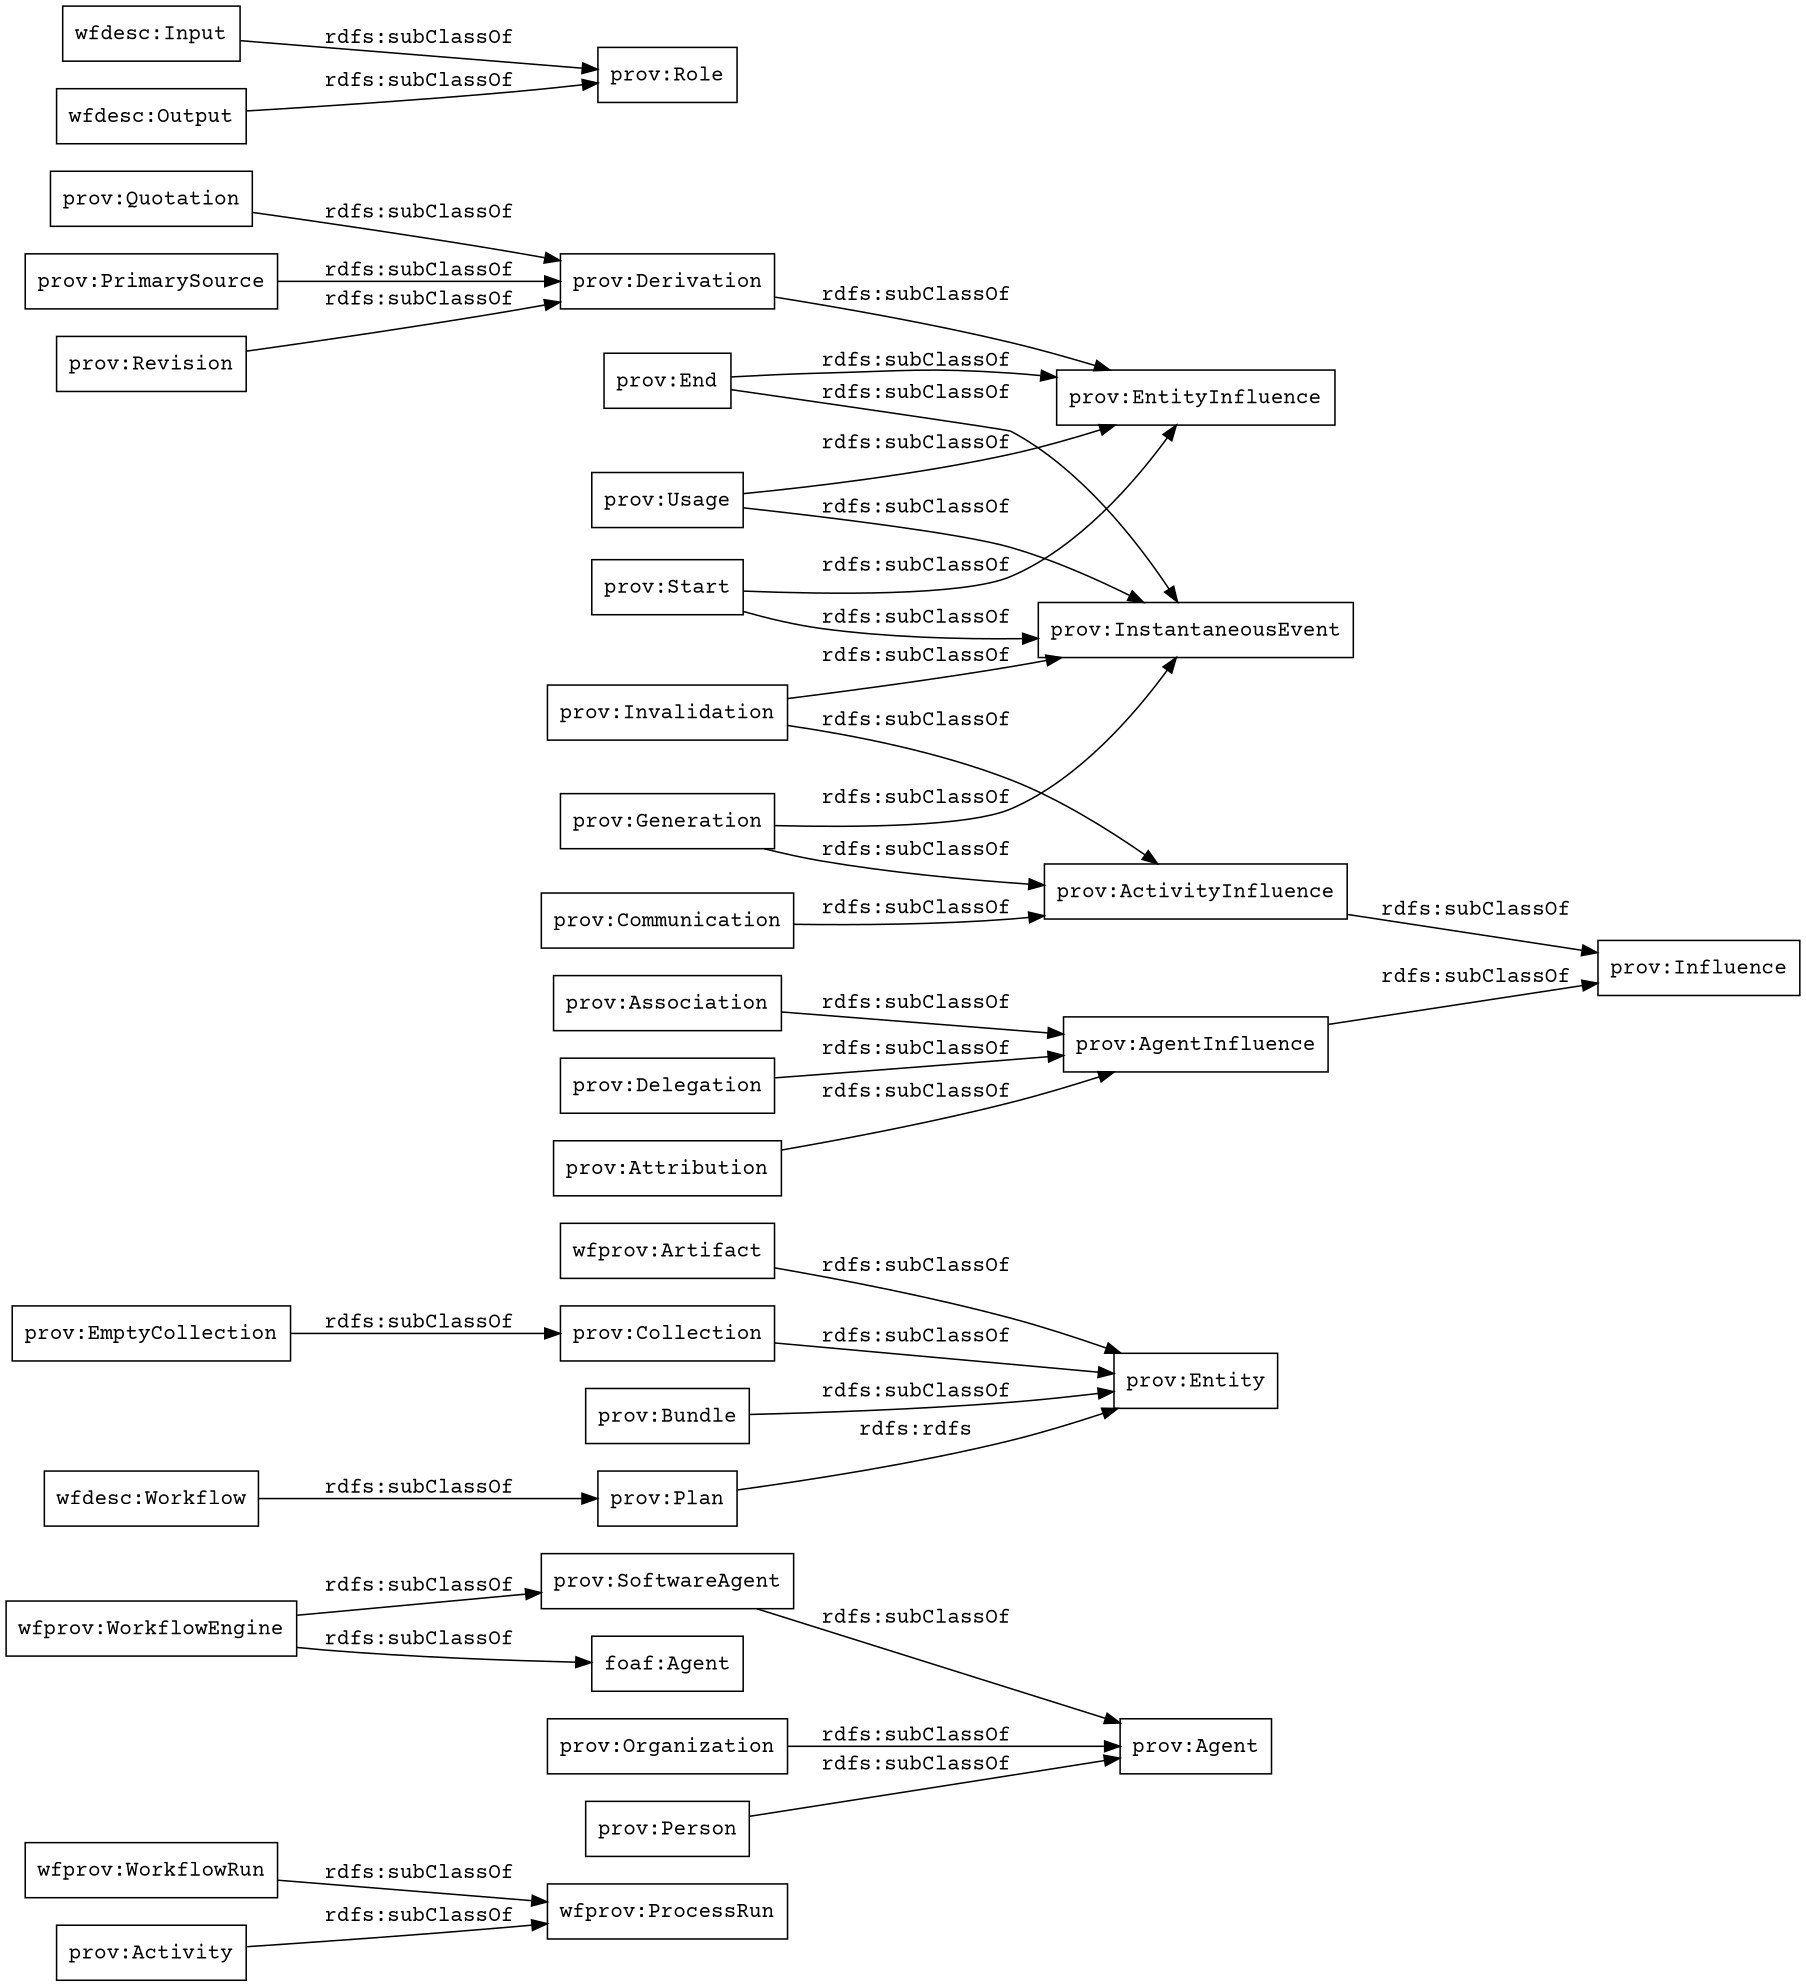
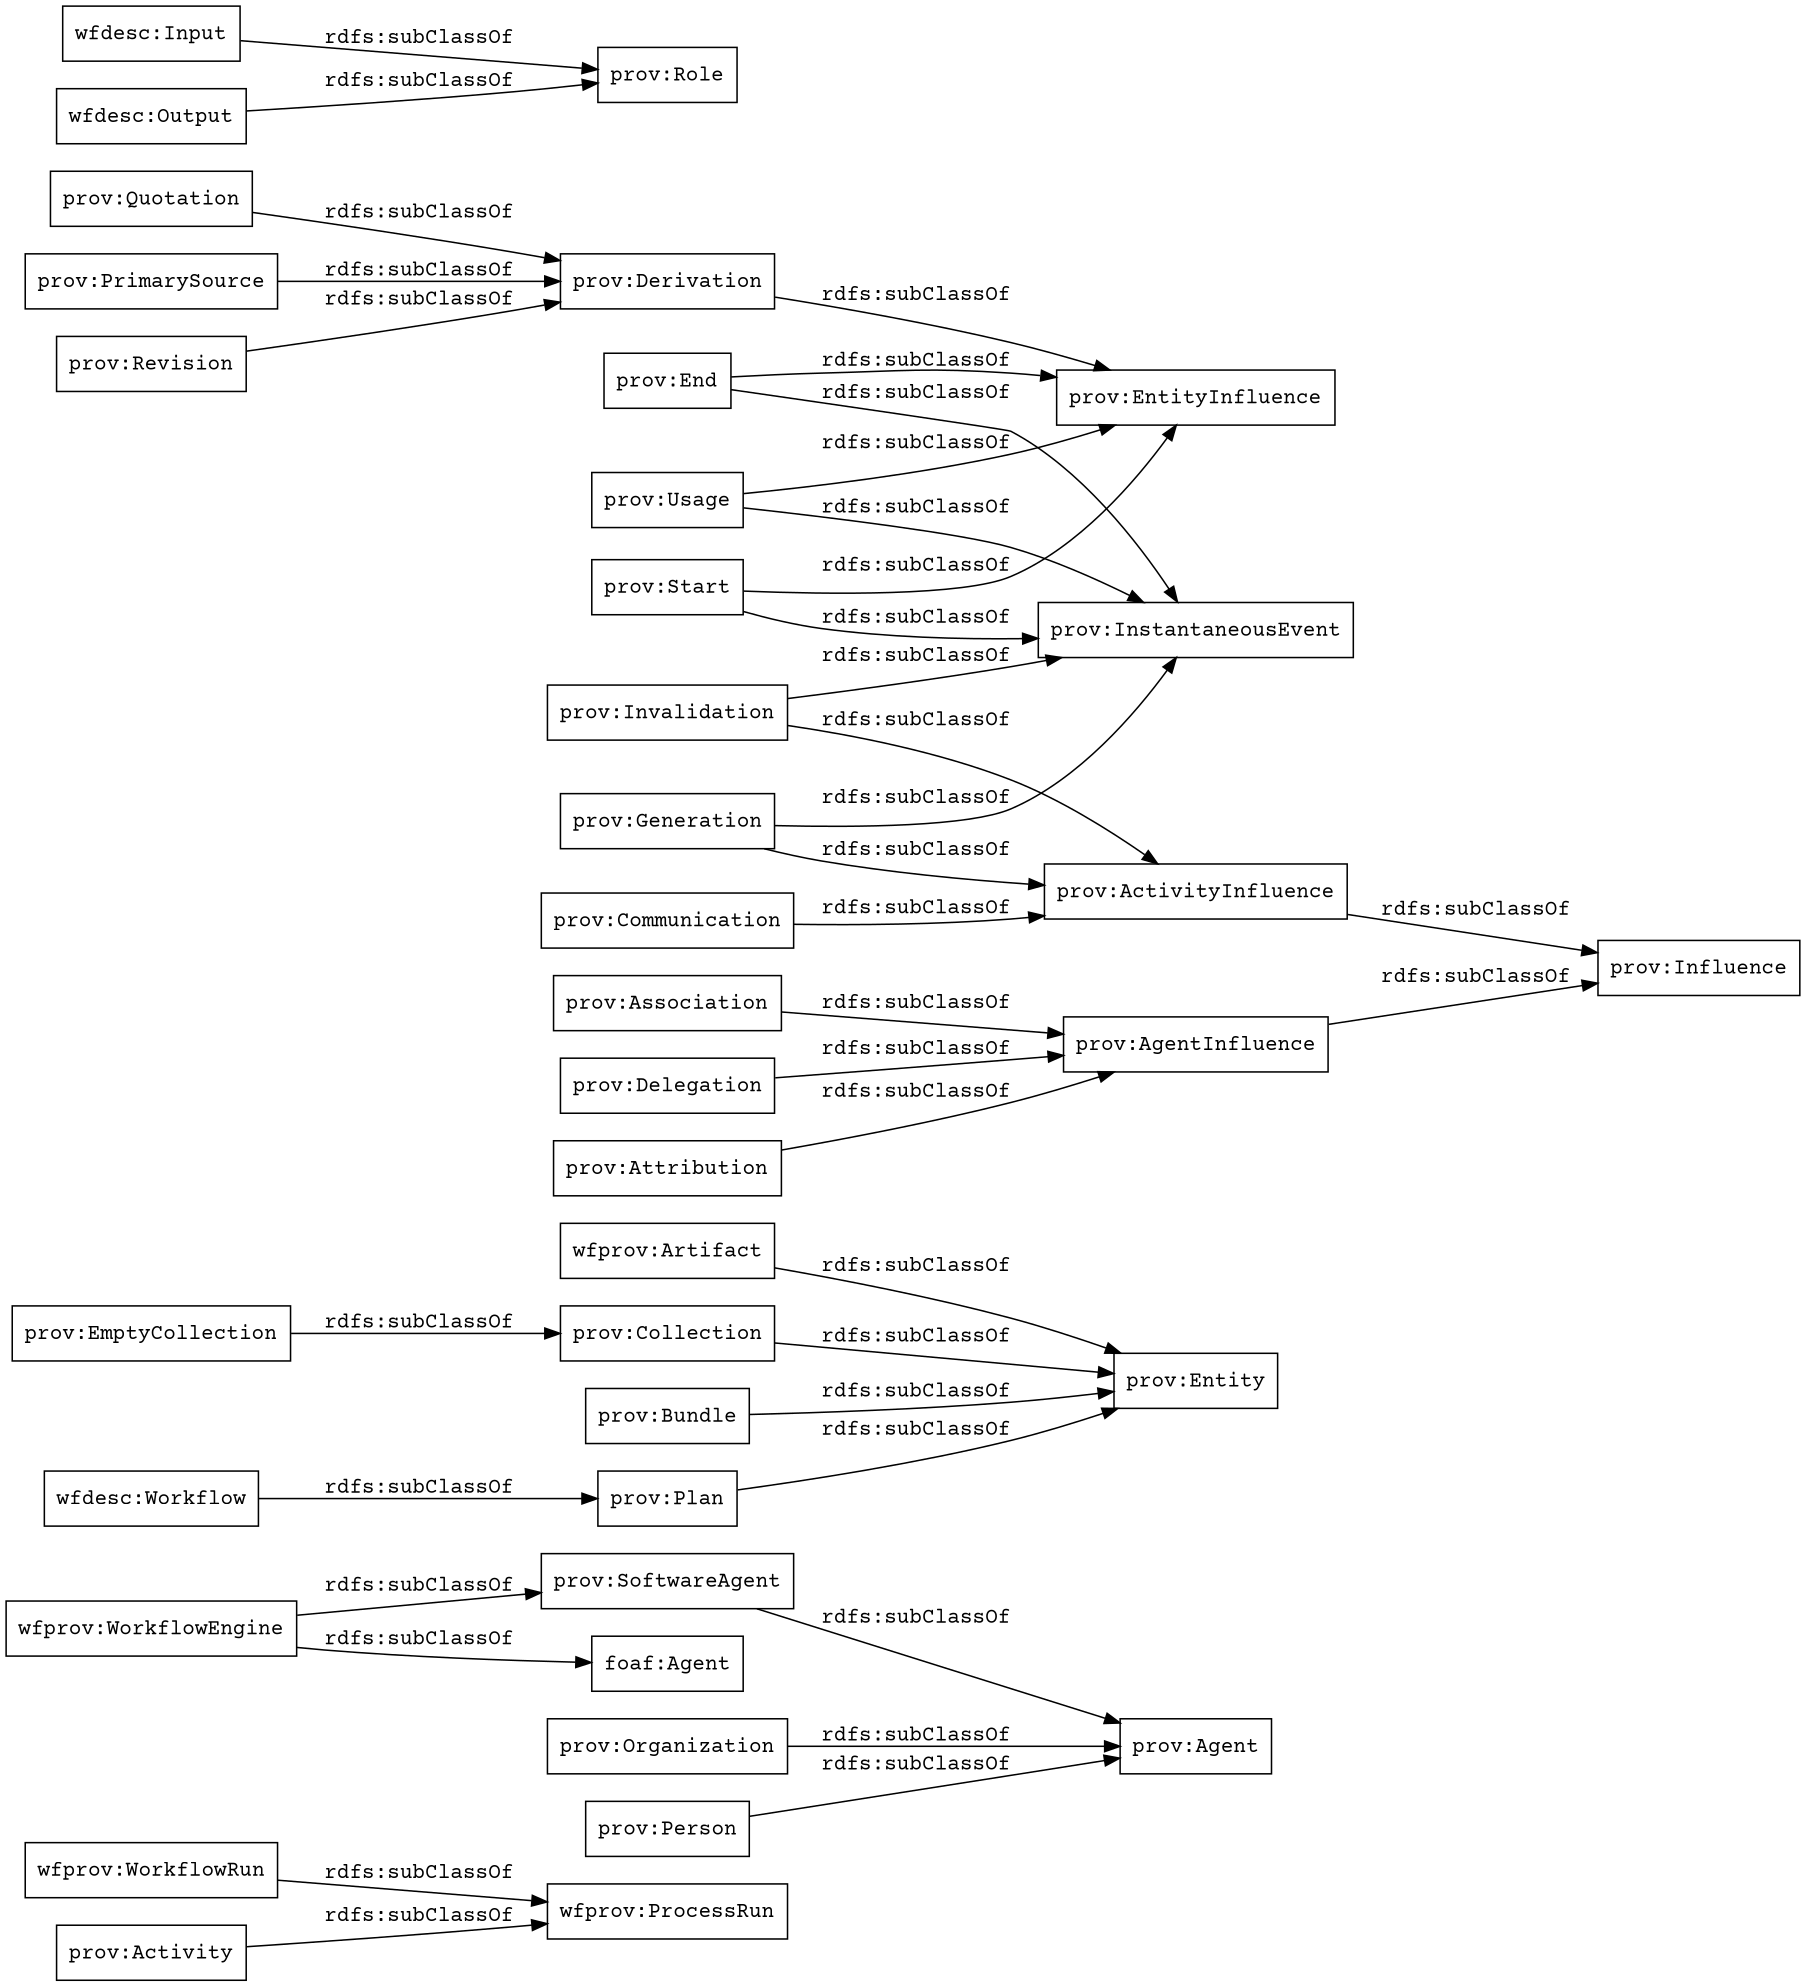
(916, 1429) -> (916, 1429)
